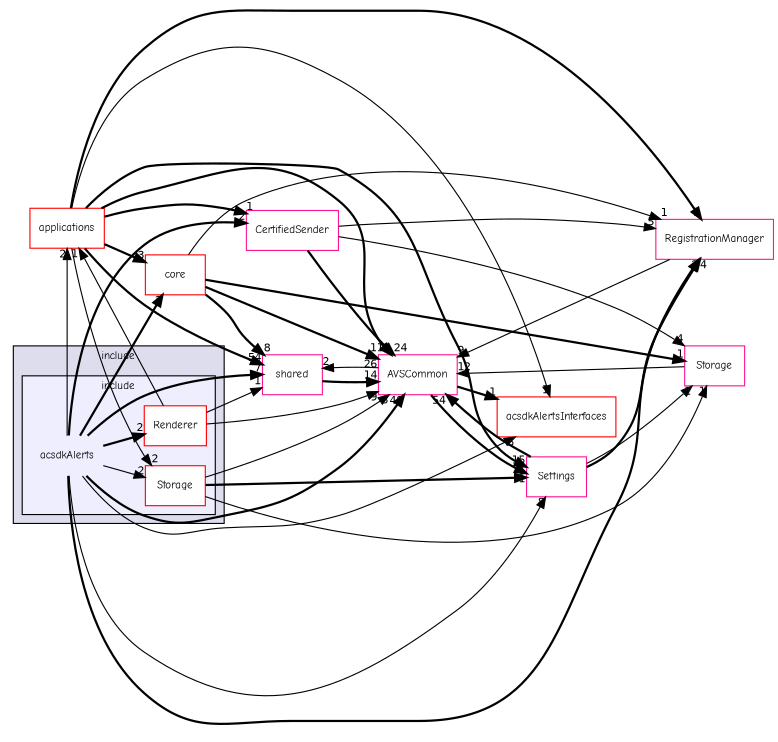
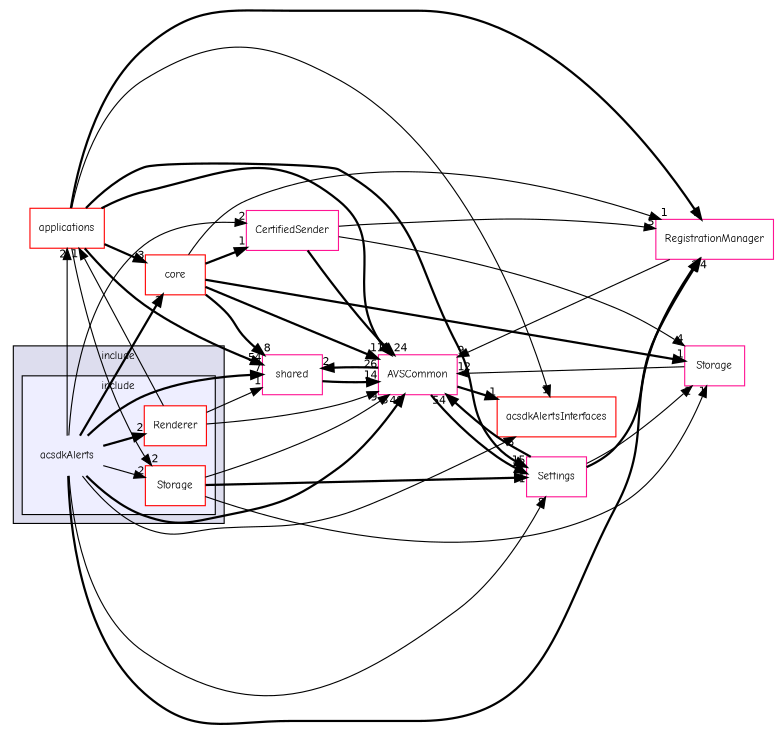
(170, 205) -> (221, 258)
(100, 302) -> (100, 302)
(356, 367) -> (356, 367)
